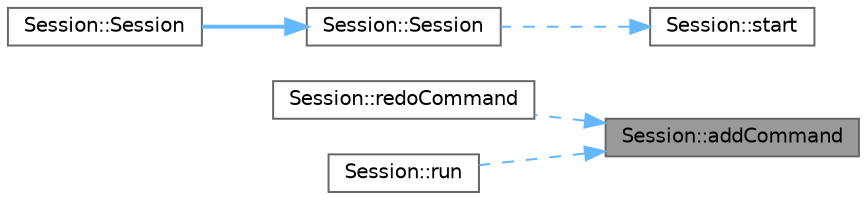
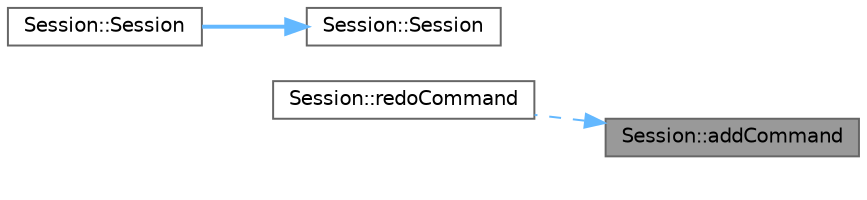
(732, 27) -> none
(404, 173) -> none
